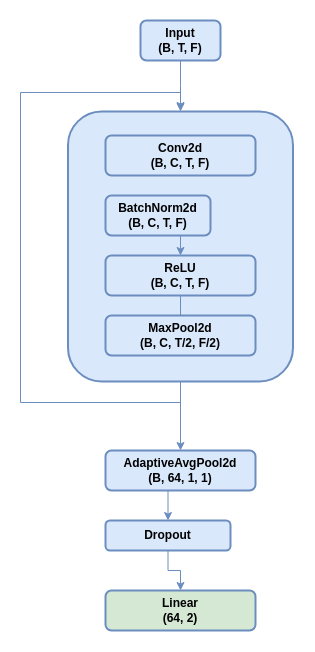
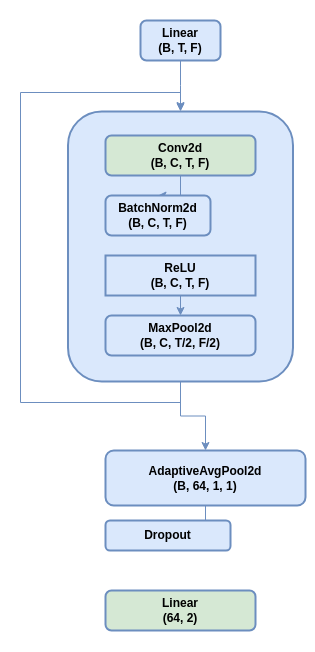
(181, 41) -> (181, 41)
(181, 156) -> (181, 156)
none -> (181, 185)
(181, 241) -> none
(181, 276) -> (181, 276)
(181, 310) -> (181, 307)
(181, 471) -> (206, 478)
(170, 571) -> none
